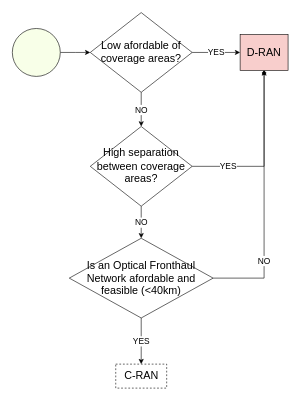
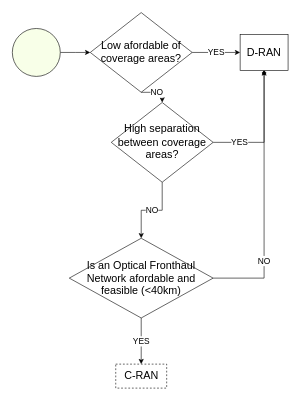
(264, 53) -> (264, 53)
(141, 167) -> (162, 143)
